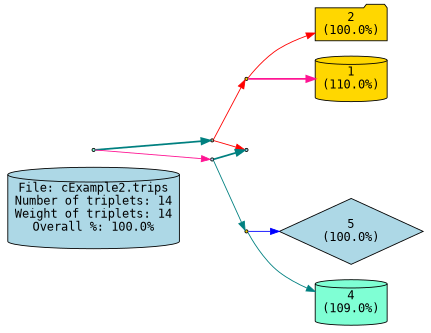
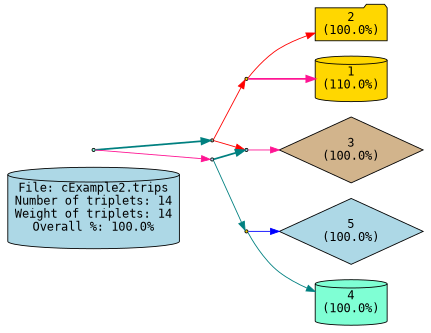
none -> (351, 150)
(351, 302) -> (351, 302)
